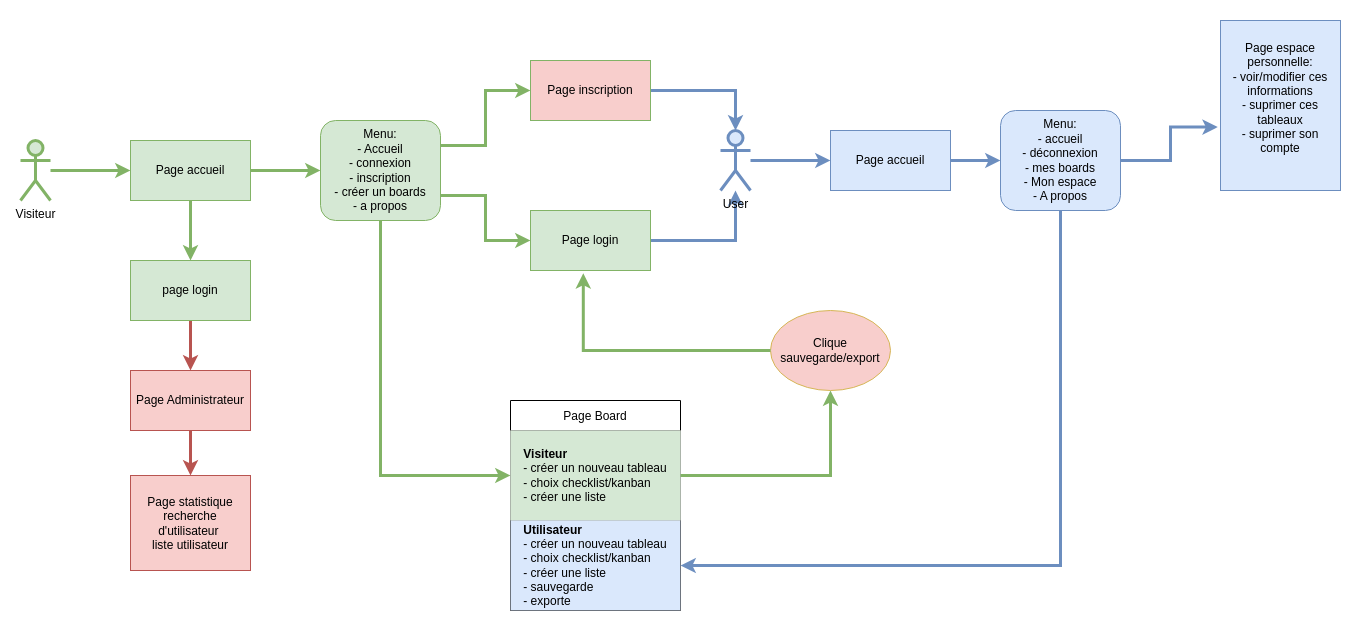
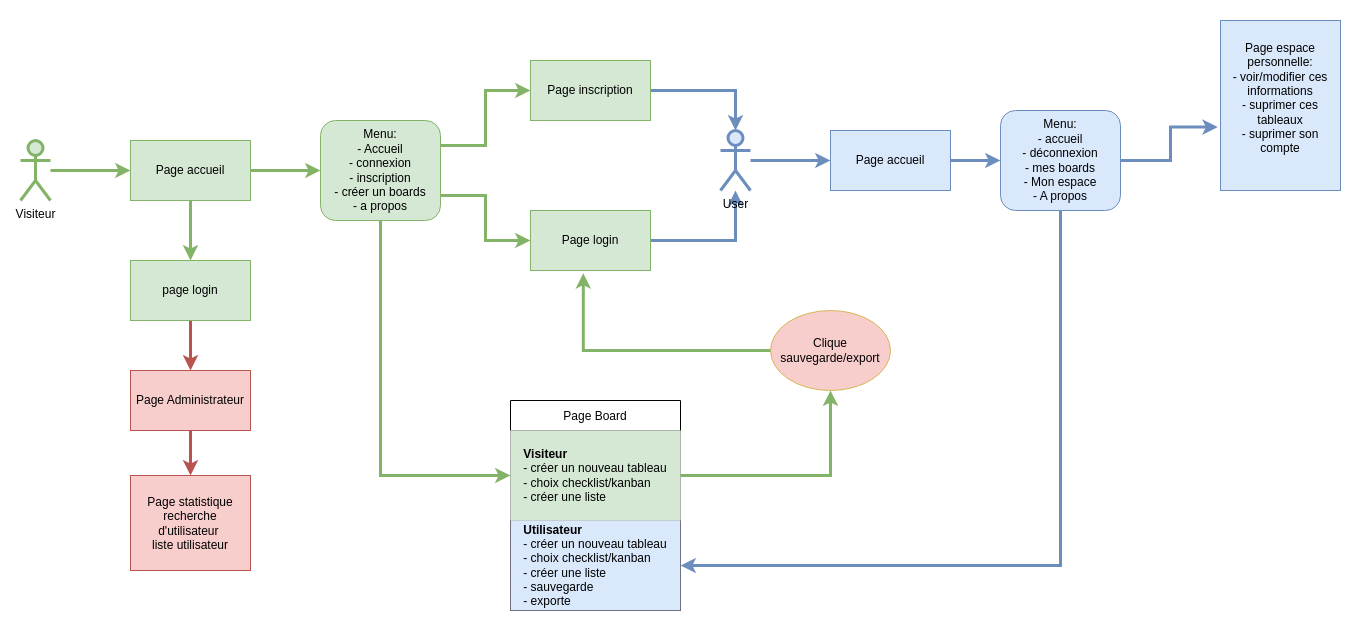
(591, 91) -> (591, 91)
